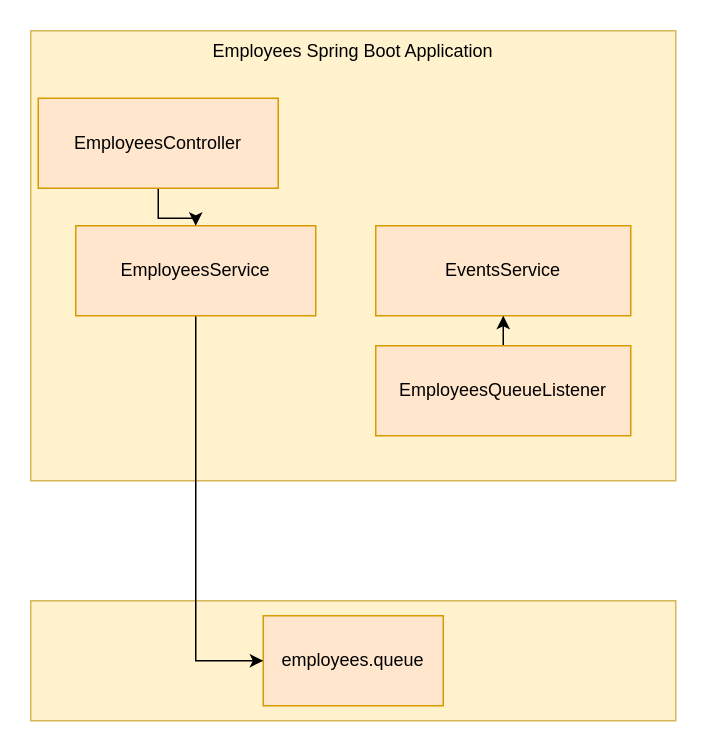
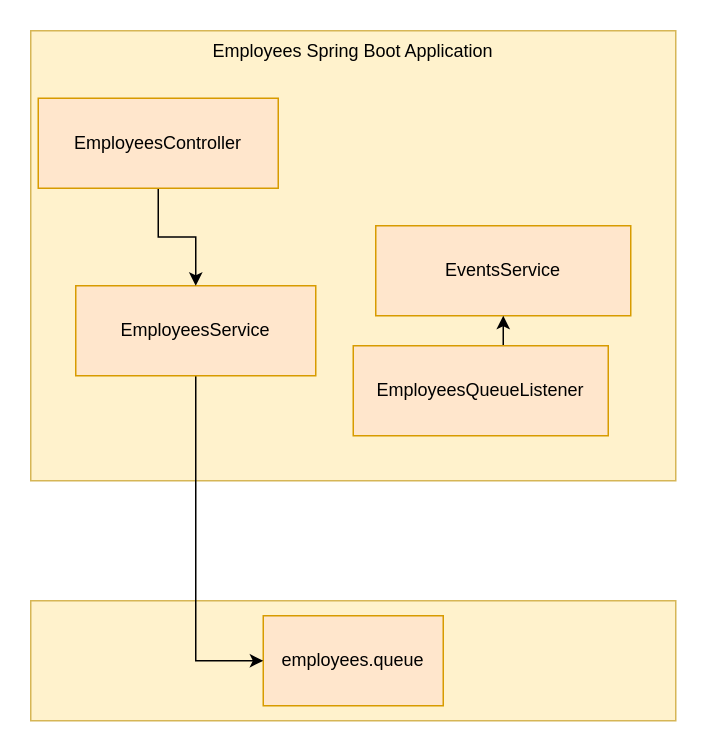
(196, 271) -> (196, 331)
(503, 391) -> (481, 391)
